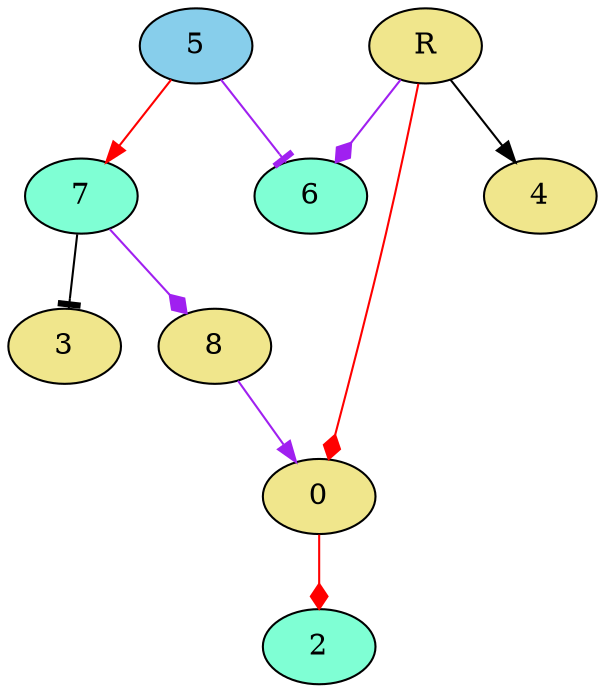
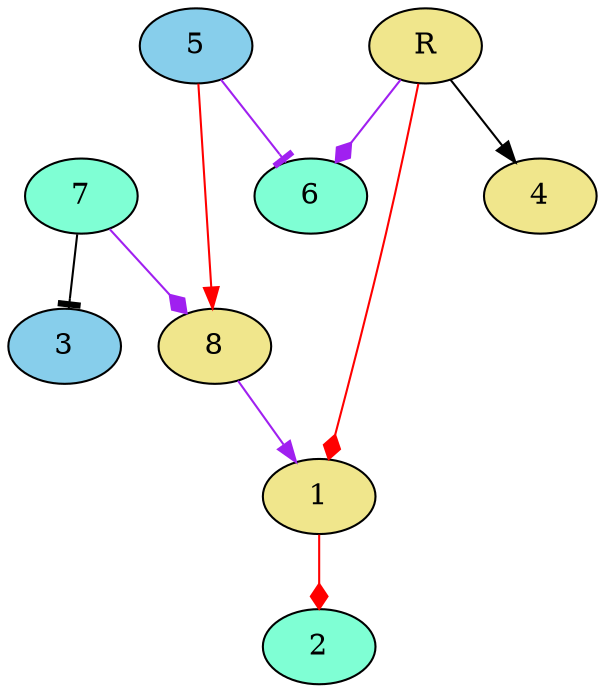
(145, 113) -> (205, 185)
(65, 346) -> (65, 346)
(319, 496) -> (319, 496)
